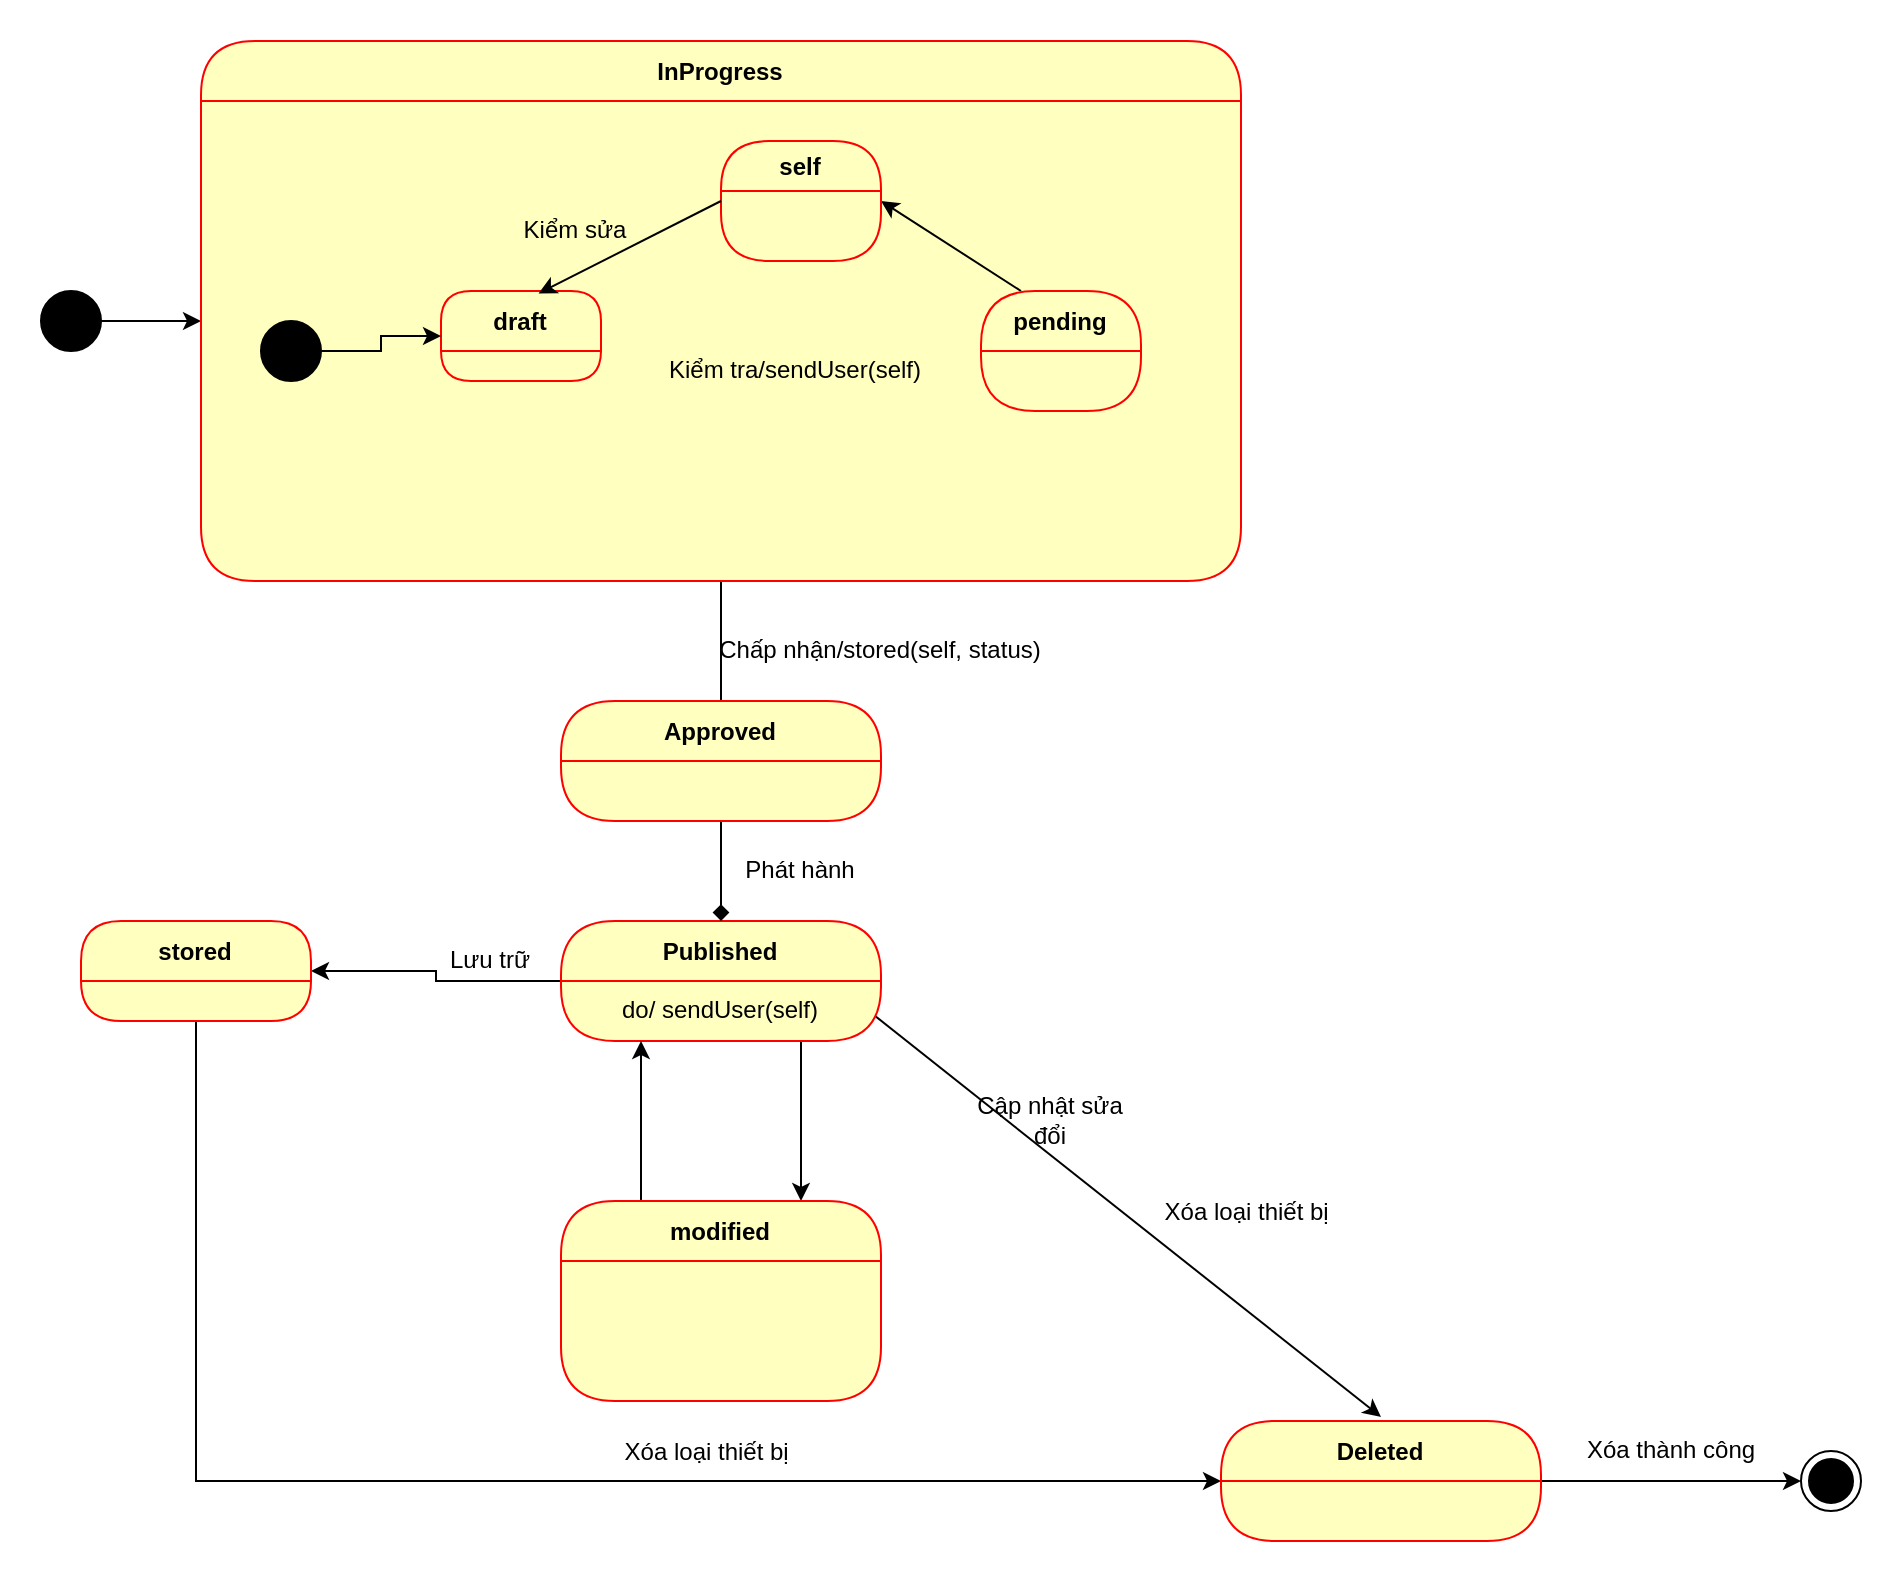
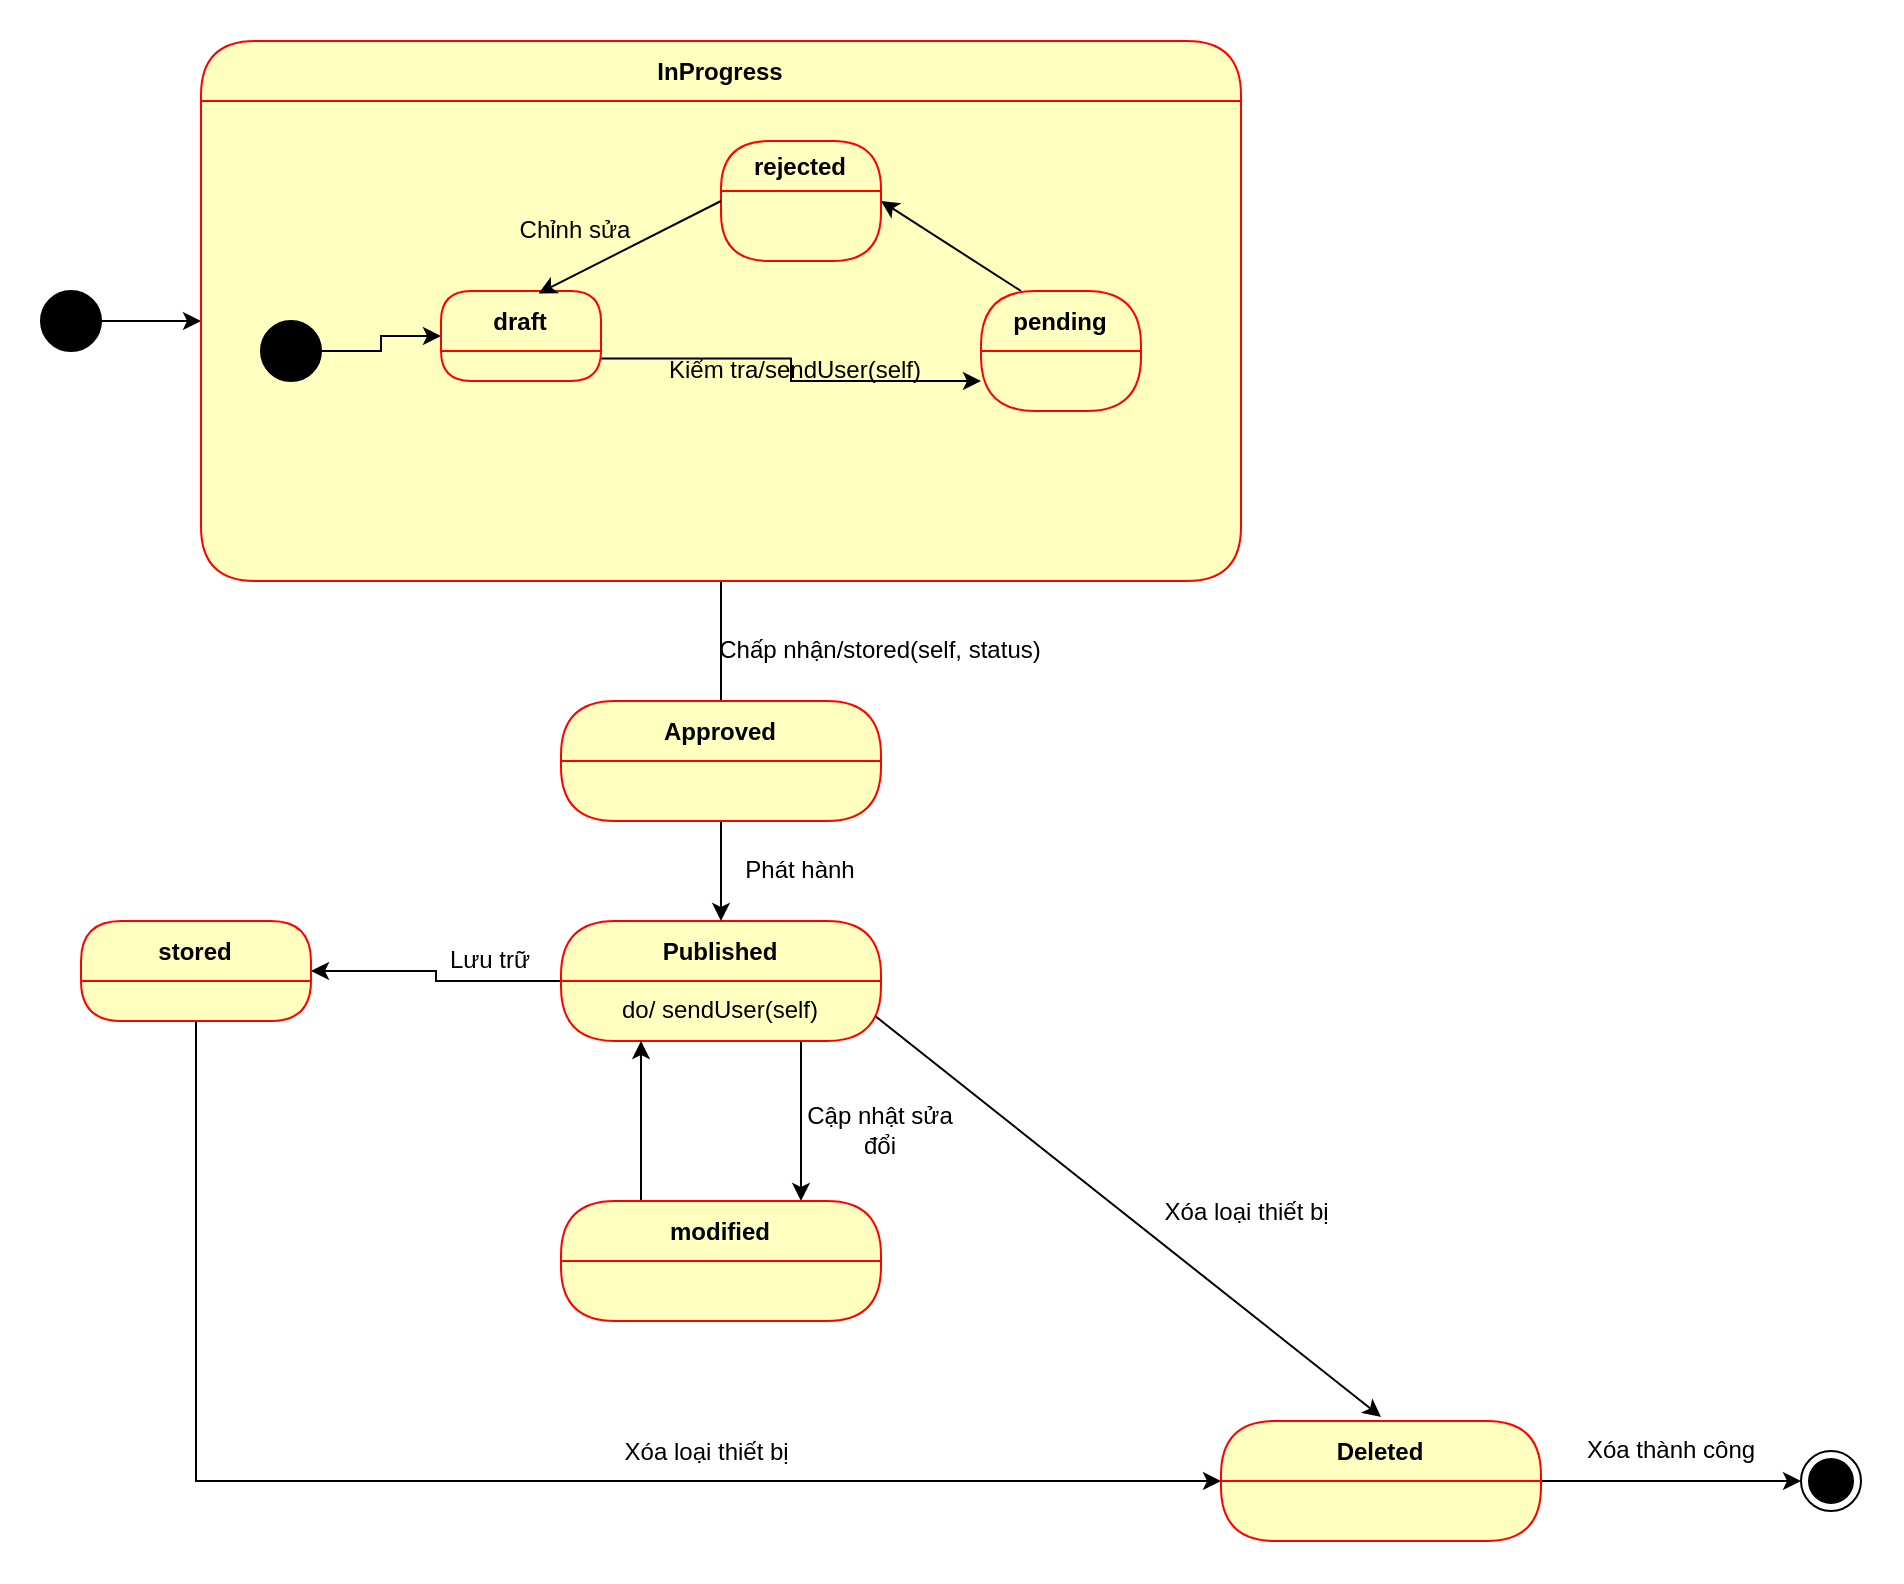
(800, 167) -> (800, 167)
(576, 231) -> (576, 231)
none -> (791, 363)
(721, 905) -> (721, 906)
(1051, 1121) -> (881, 1131)
(721, 1301) -> (721, 1261)
